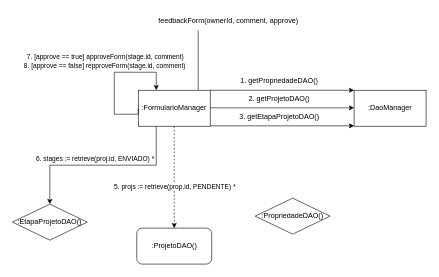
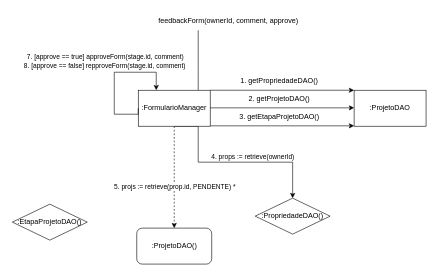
(390, 108) -> (390, 108)
none -> (293, 176)
(50, 198) -> none
